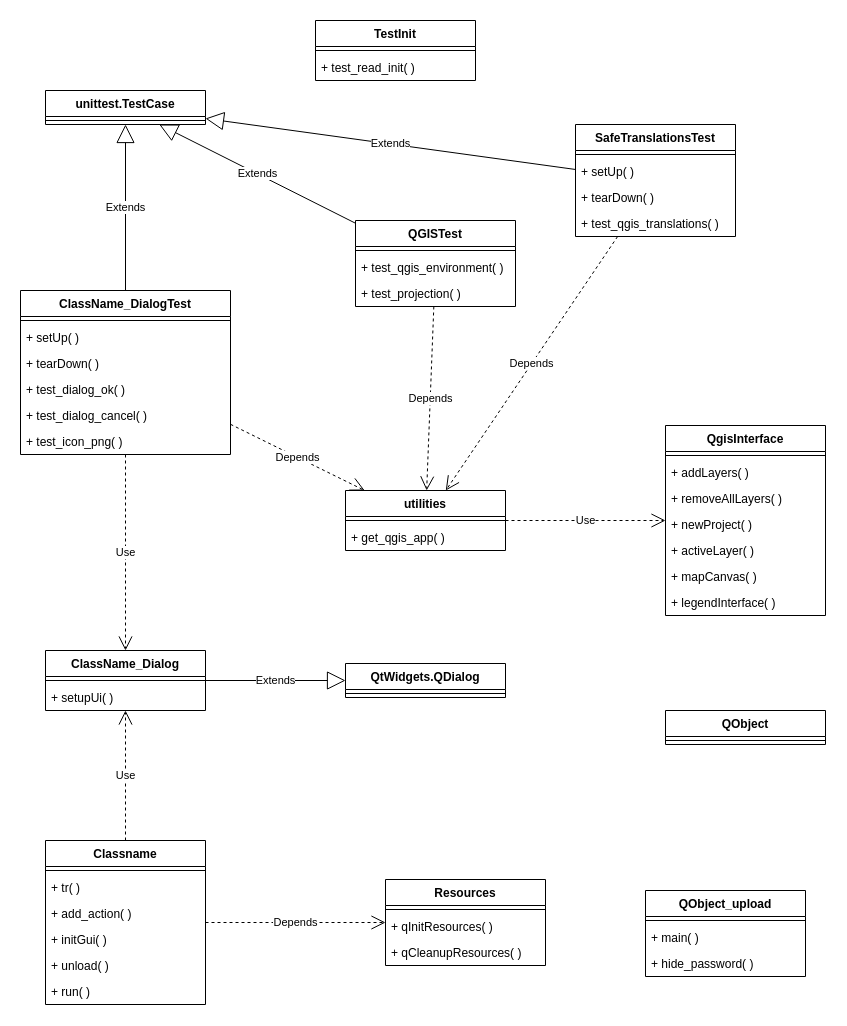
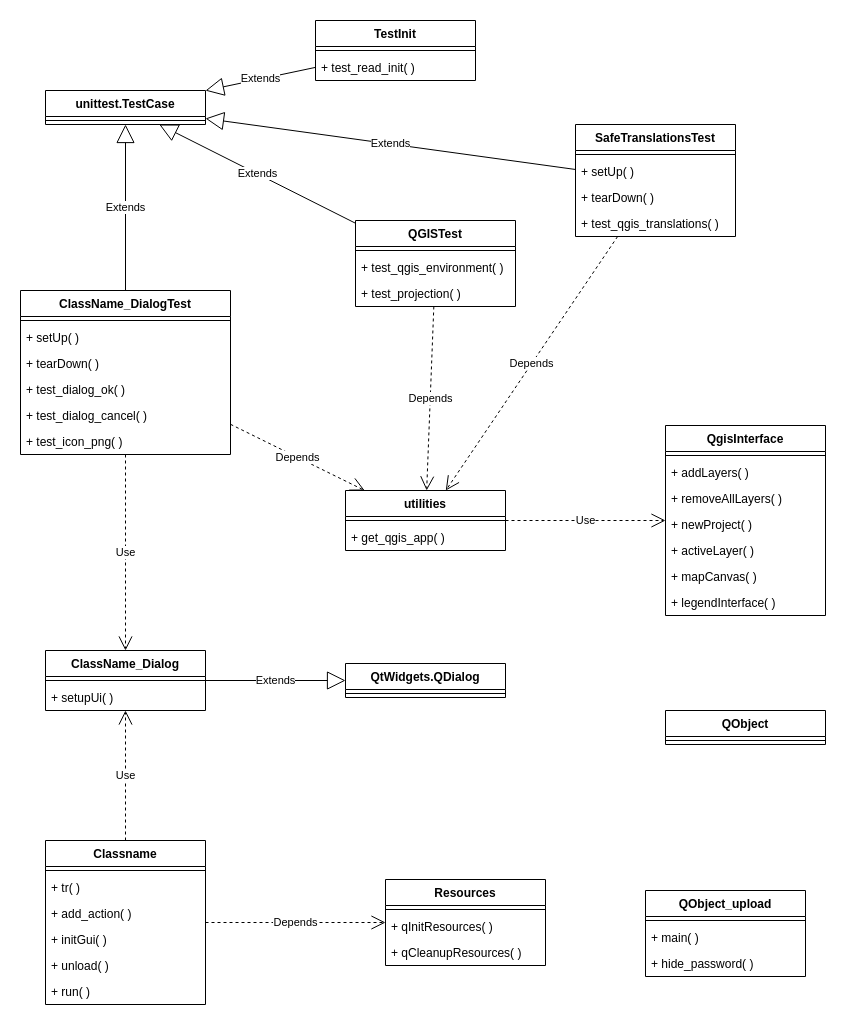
none -> (268, 77)
